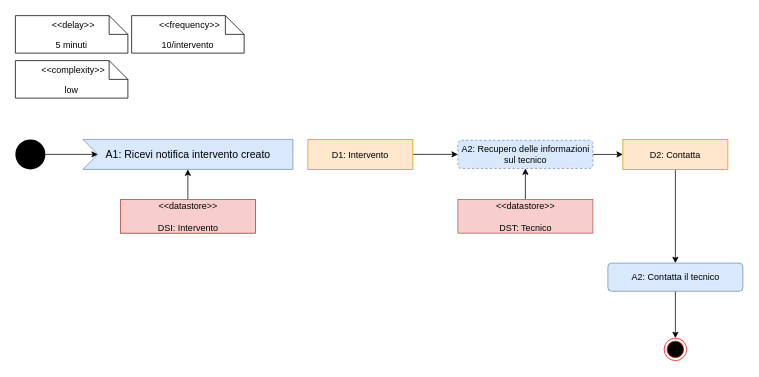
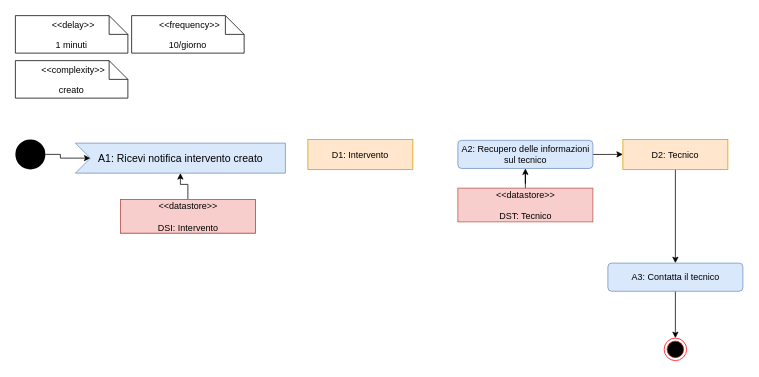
(72, 45) -> (72, 45)
(188, 45) -> (188, 45)
(72, 90) -> (72, 90)
(188, 154) -> (180, 158)
(433, 154) -> none
(525, 154) -> (525, 154)
(675, 155) -> (675, 155)
(525, 216) -> (525, 205)
(676, 277) -> (676, 277)
